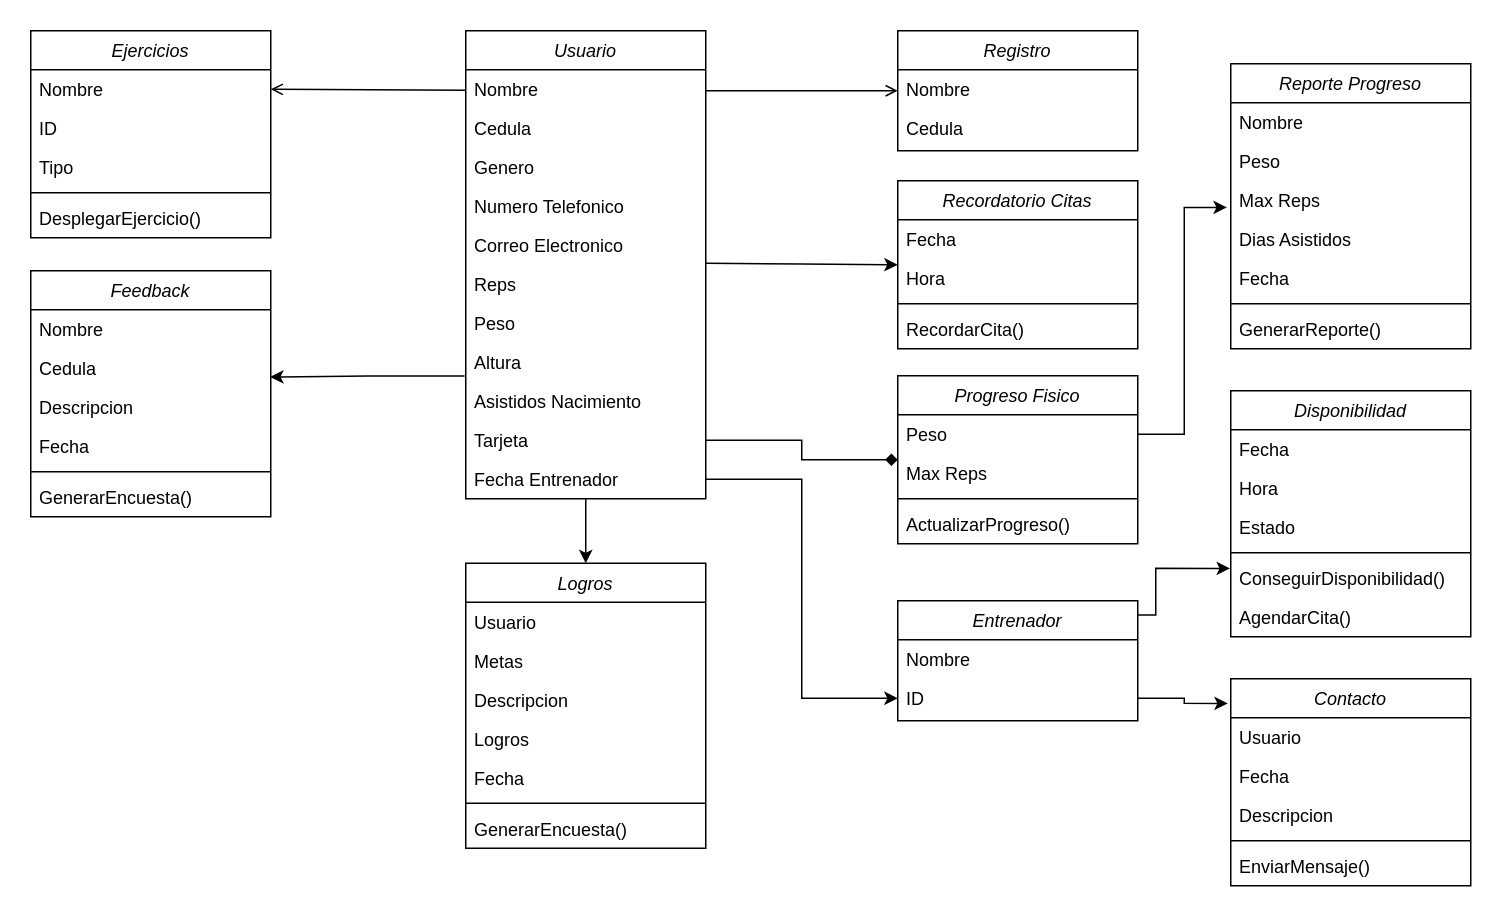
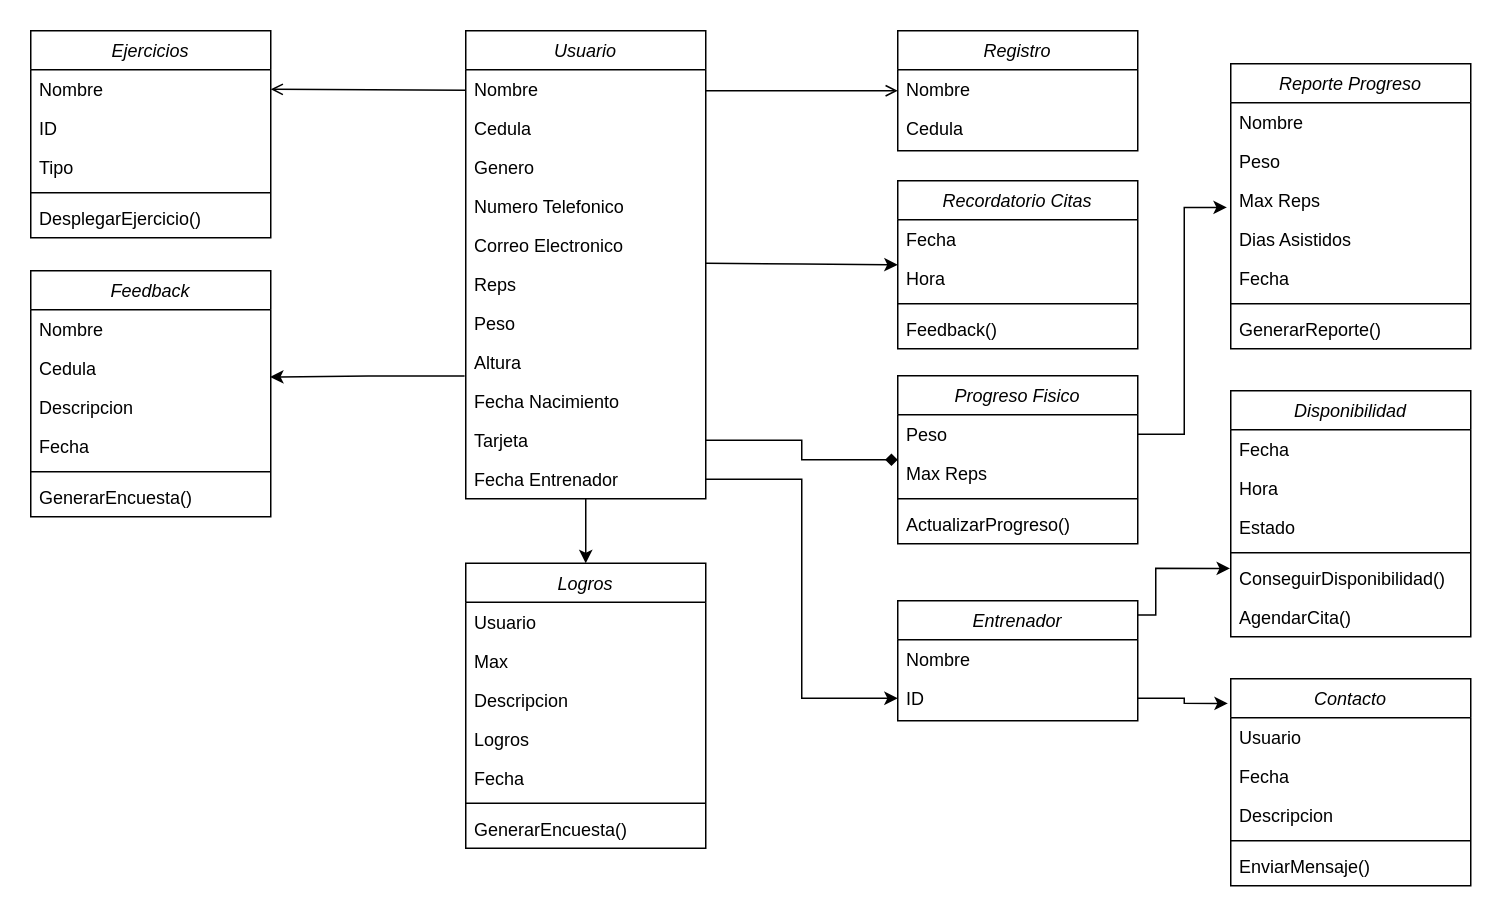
(974, 330) -> (956, 330)
(563, 402) -> (548, 402)
(499, 662) -> (489, 662)
